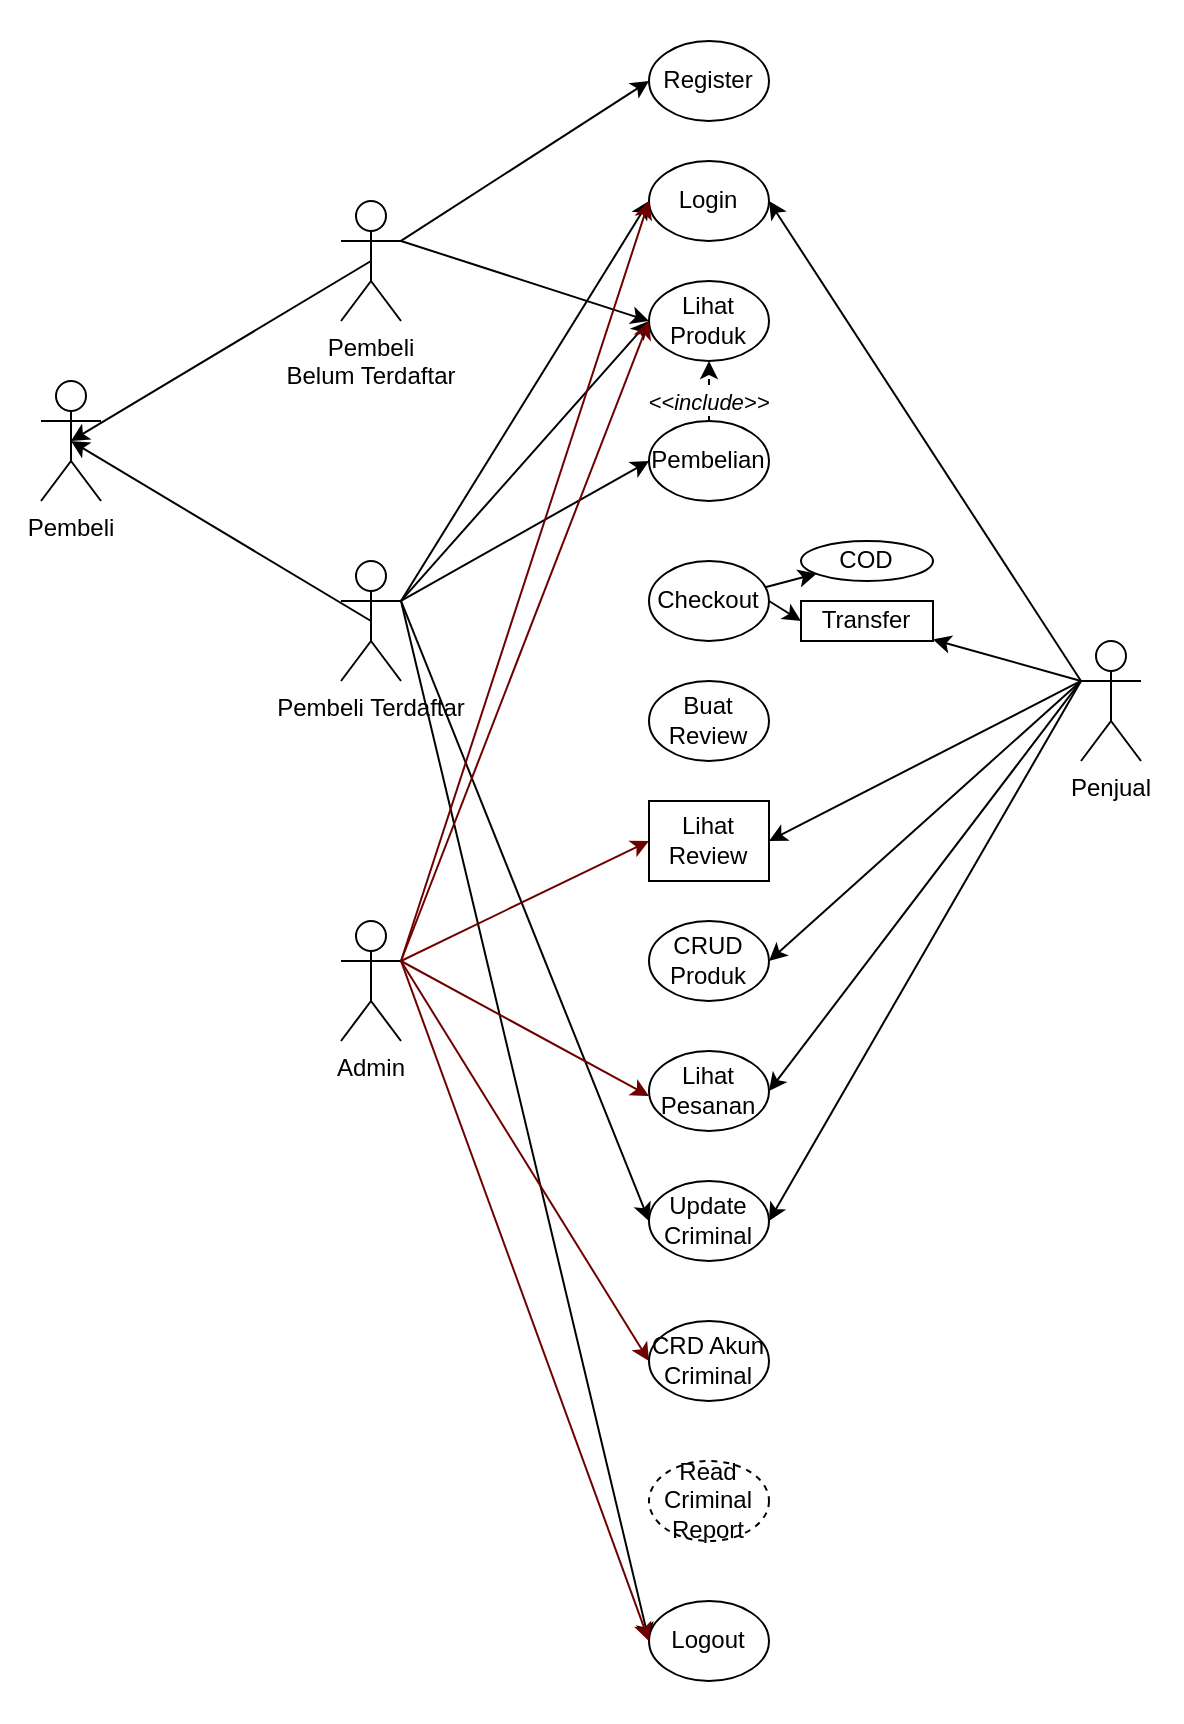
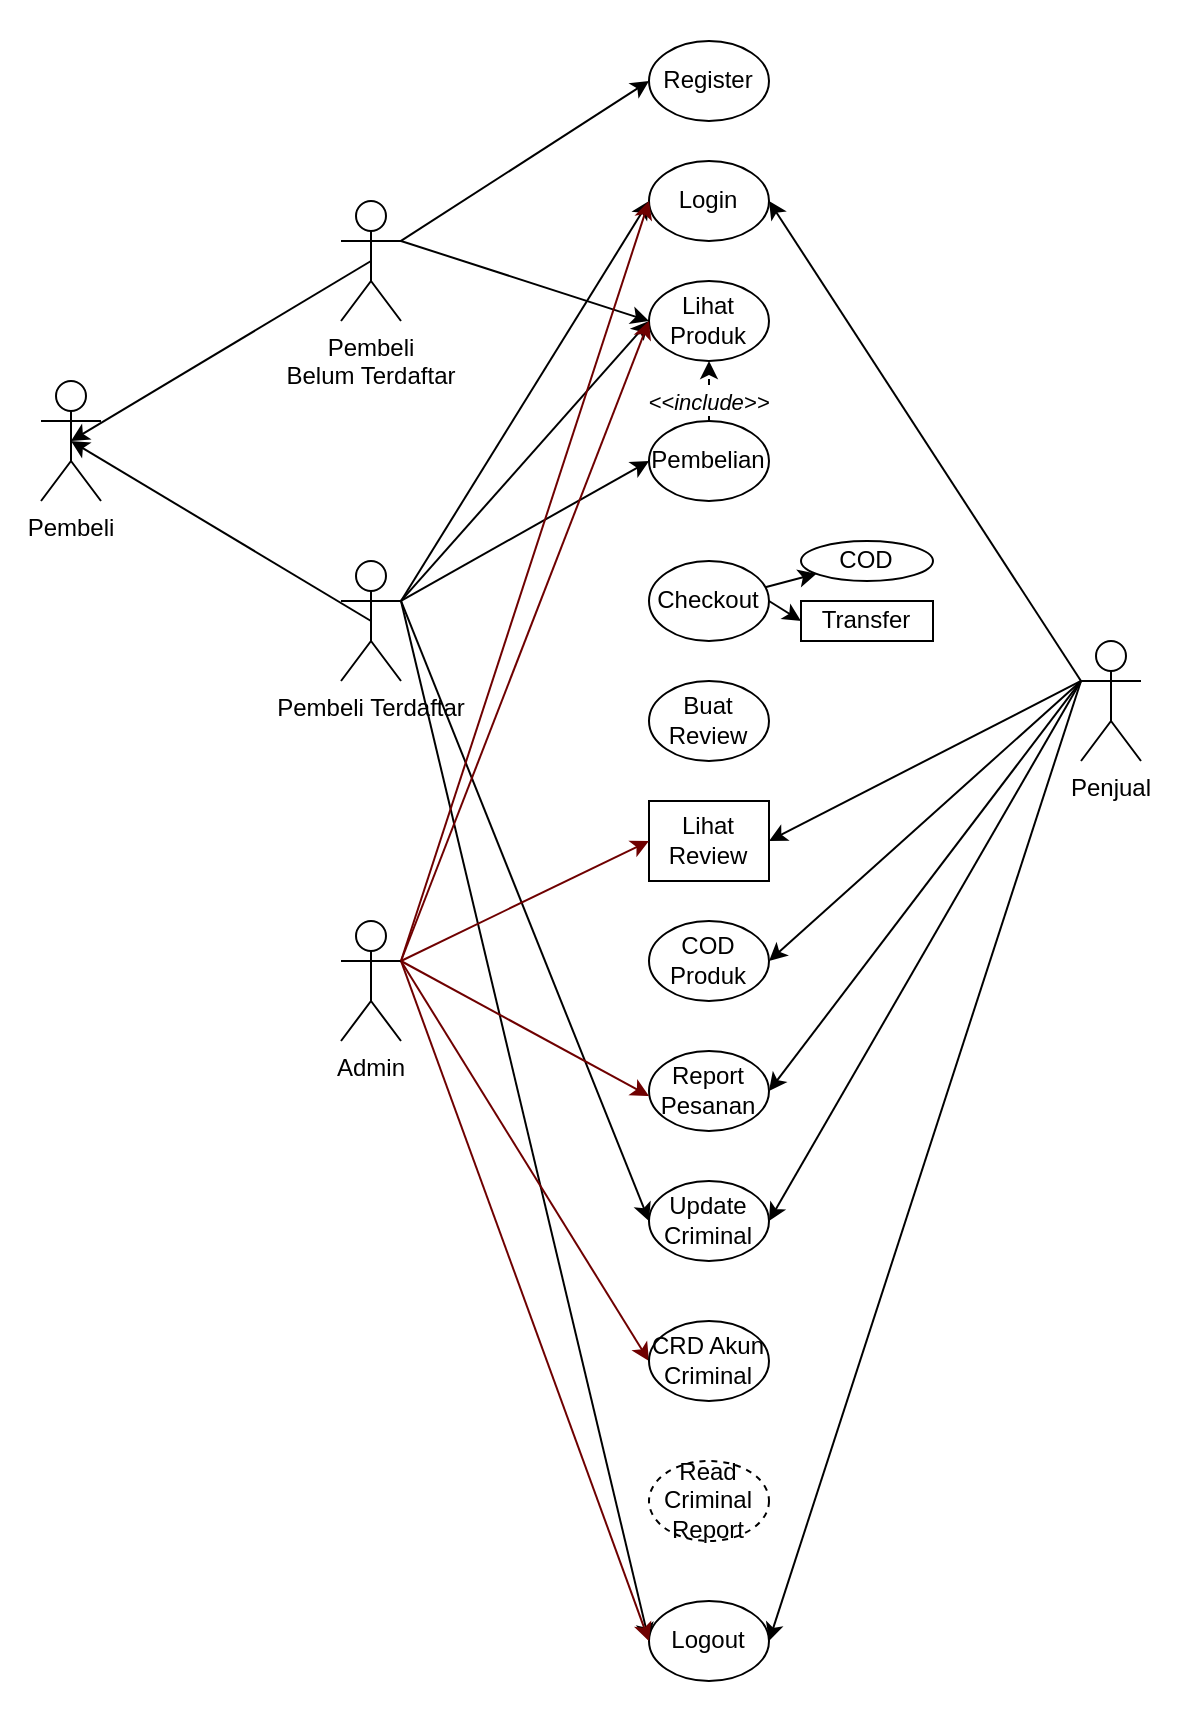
(1010, 661) -> (925, 1162)
(709, 961) -> (709, 961)
(709, 1091) -> (709, 1091)
